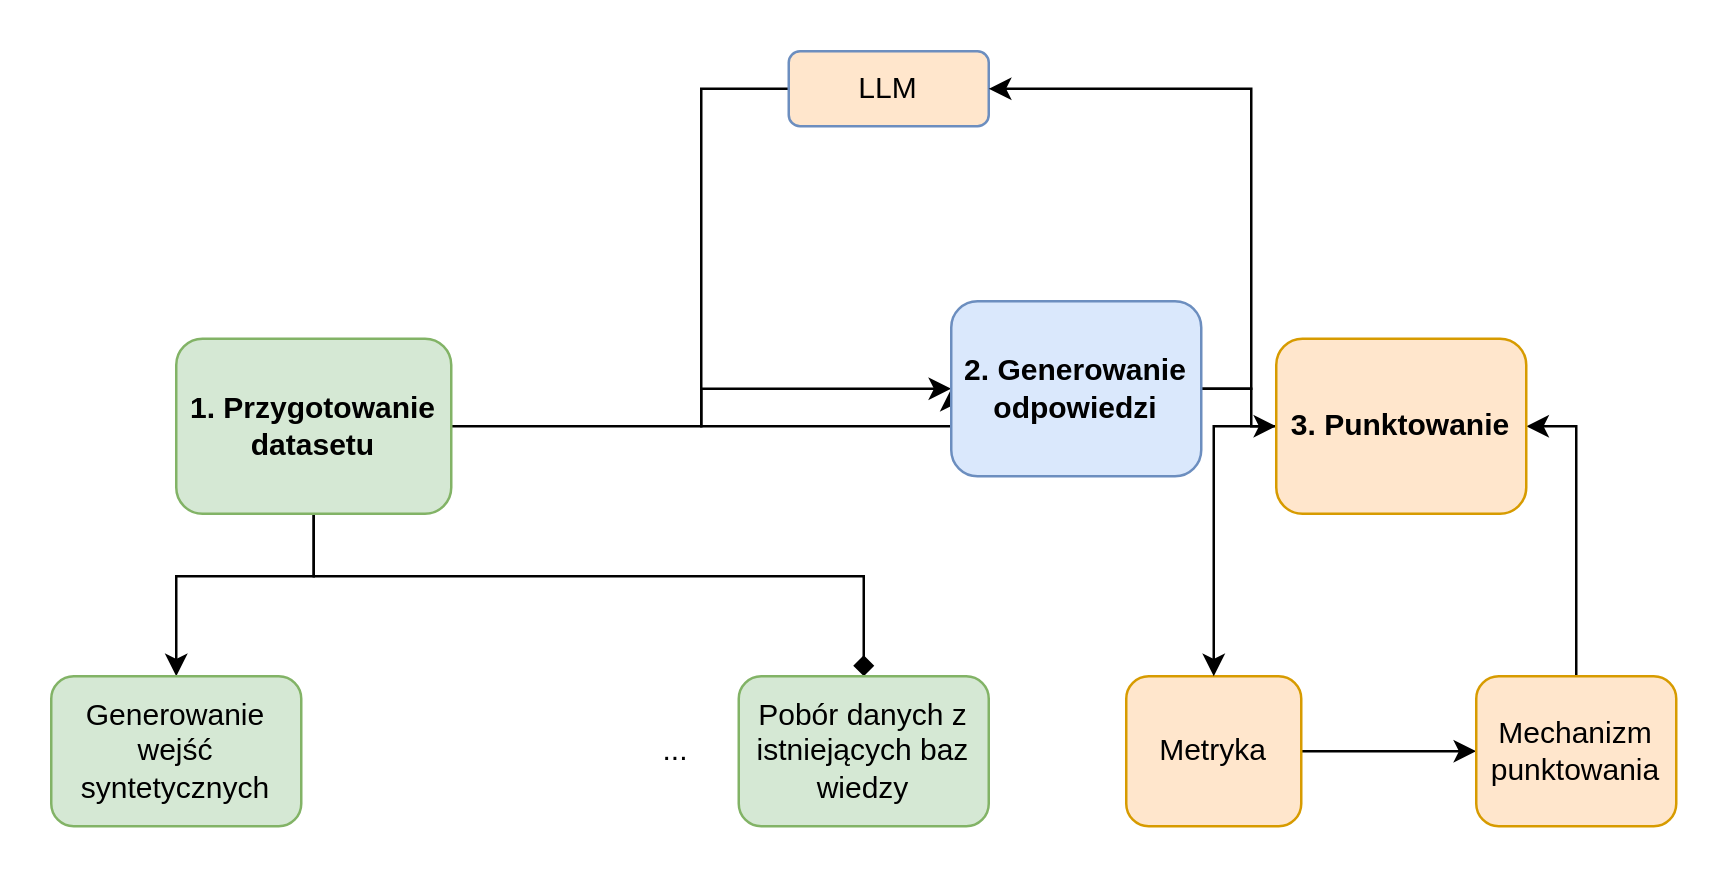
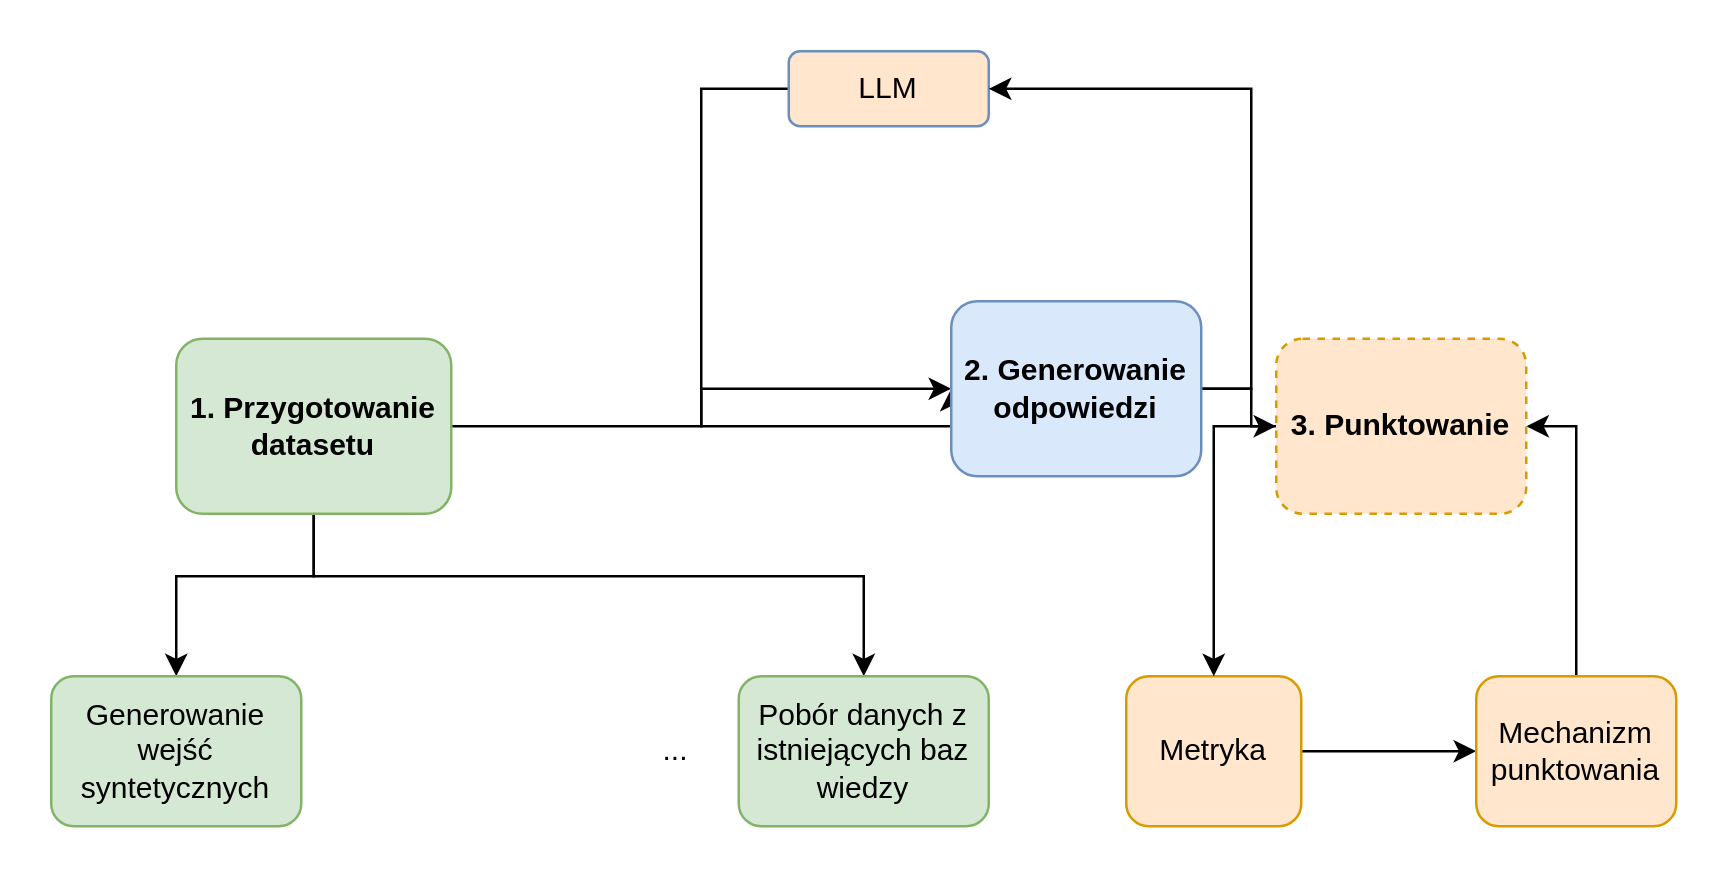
(1401, 426) -> (1401, 426)
(864, 656) -> (864, 657)
